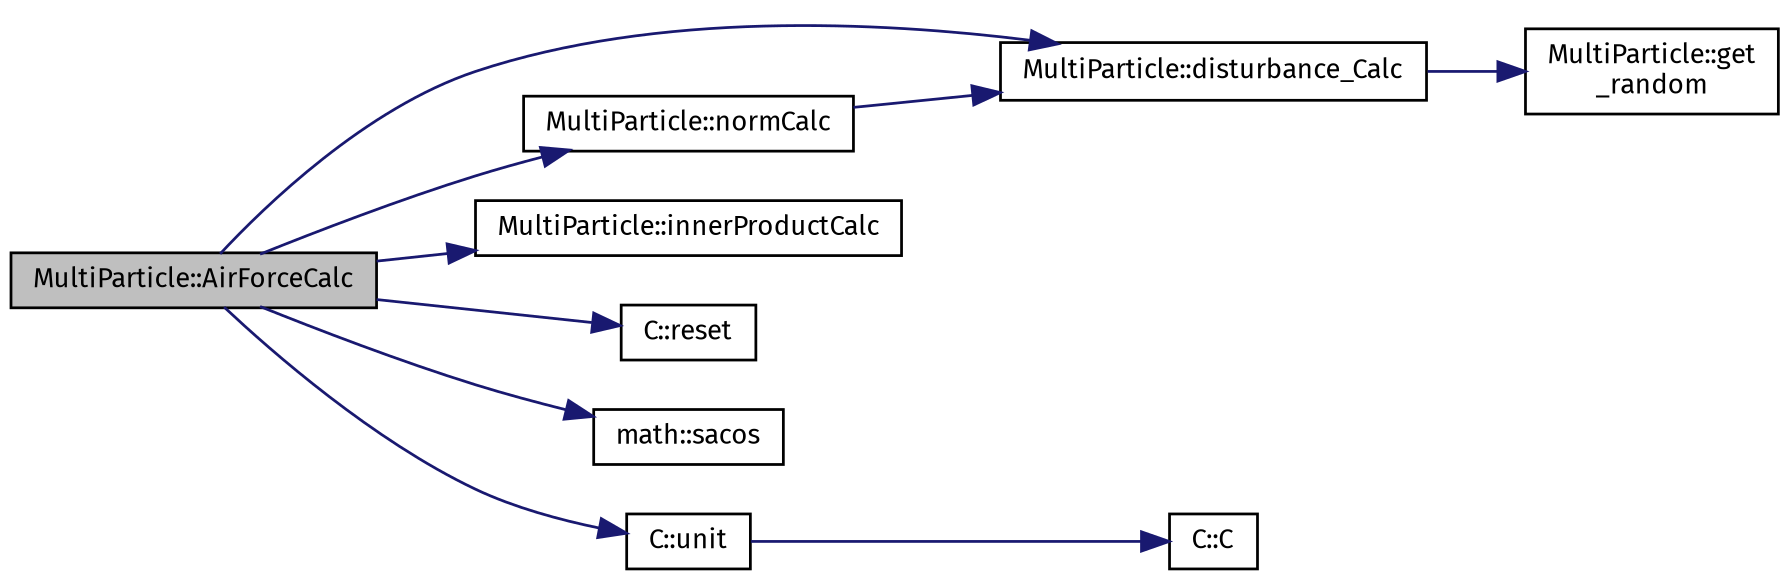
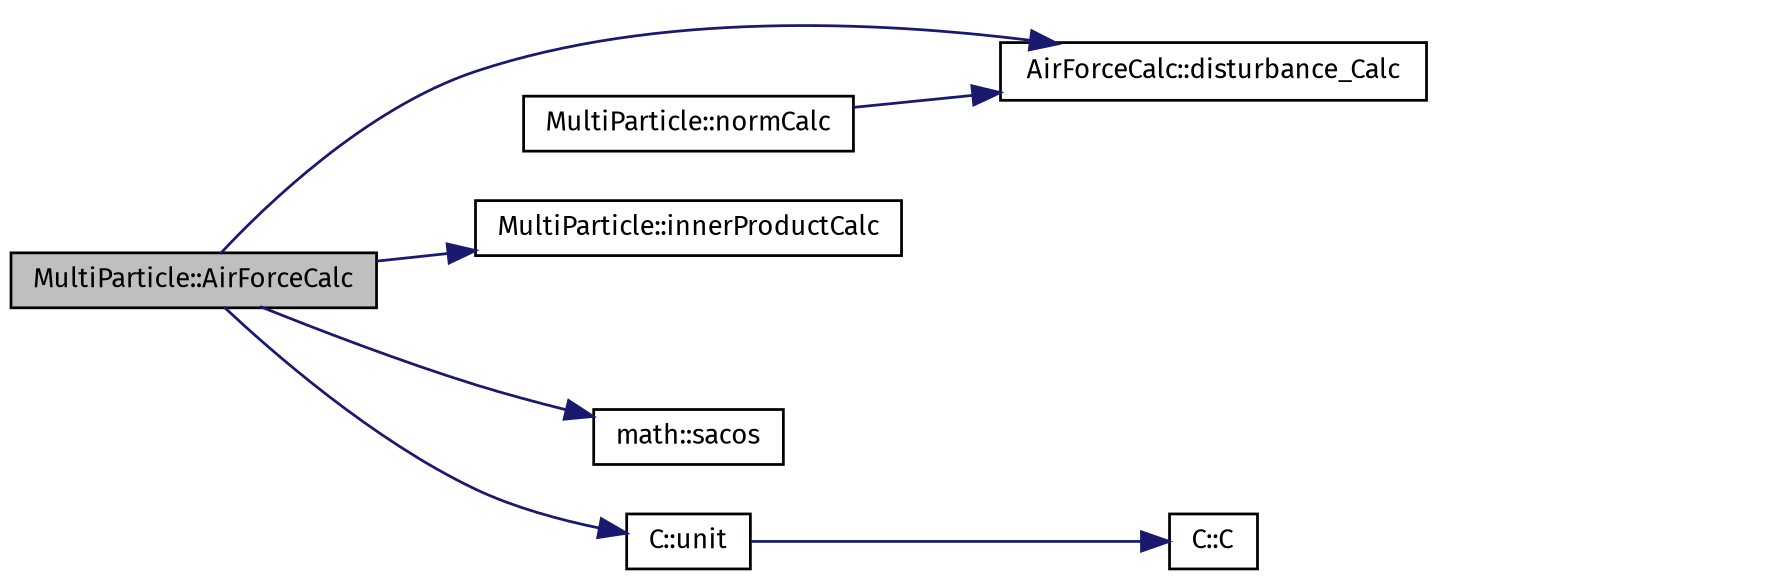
(1214, 71) -> (1214, 71)
(1652, 71) -> none
(400, 201) -> none
(689, 333) -> none
